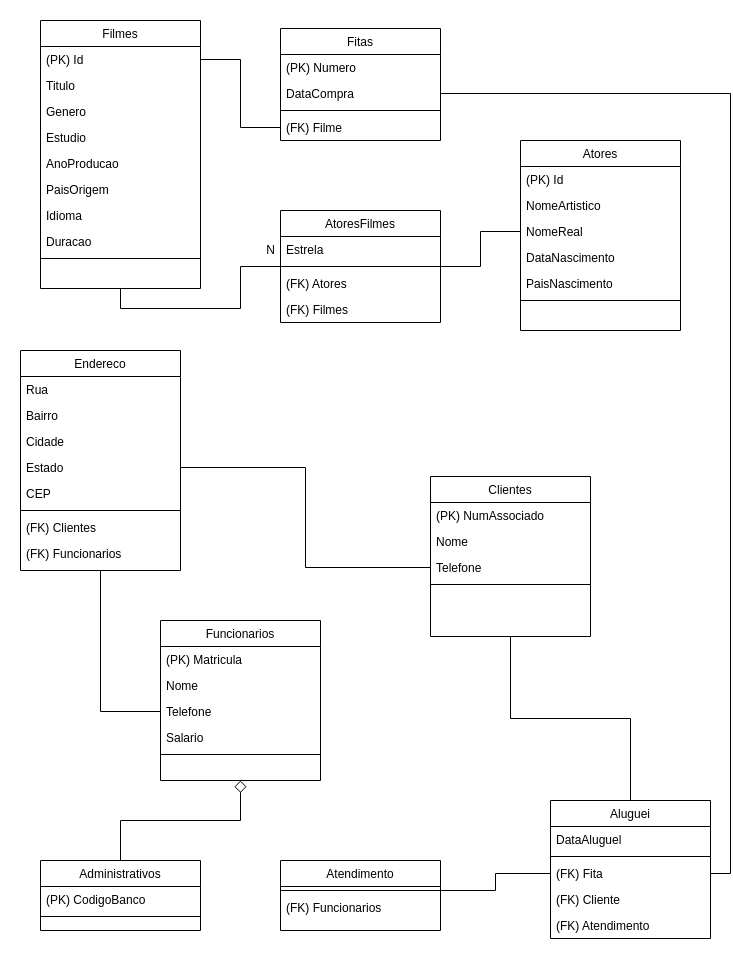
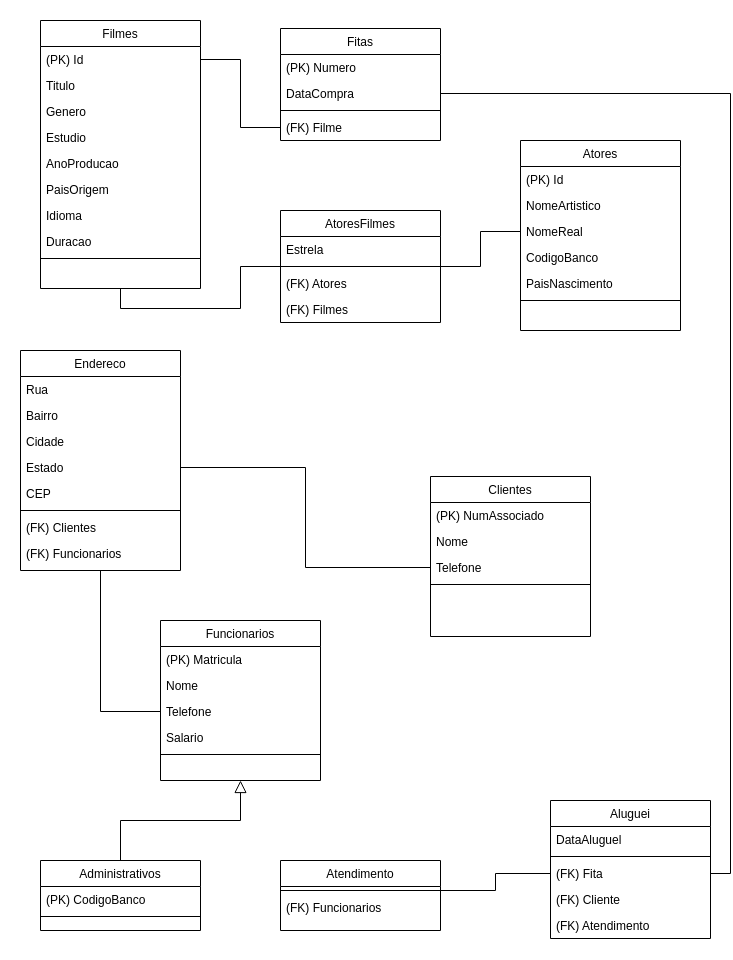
(271, 251) -> none
(571, 258) -> (561, 258)
(572, 719) -> none
(241, 793) -> (241, 794)
